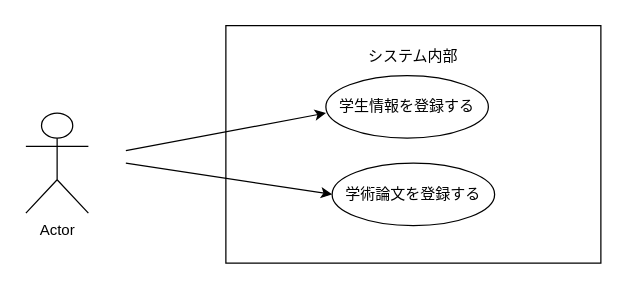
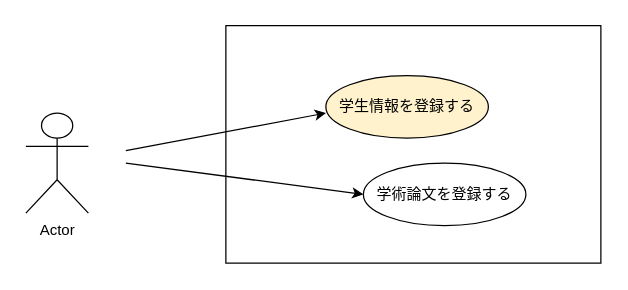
(413, 57) -> none
(407, 107) -> (407, 107)
(413, 194) -> (444, 194)
